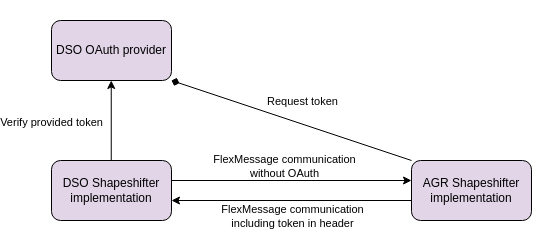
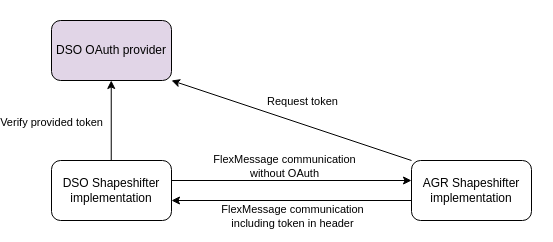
(179, 83) -> (178, 83)
(112, 191) -> (112, 191)
(472, 191) -> (472, 191)
